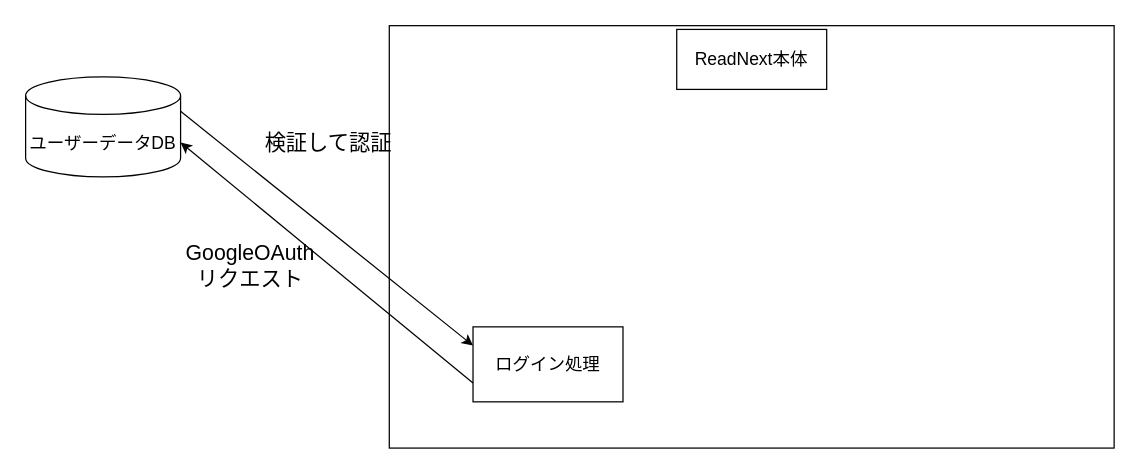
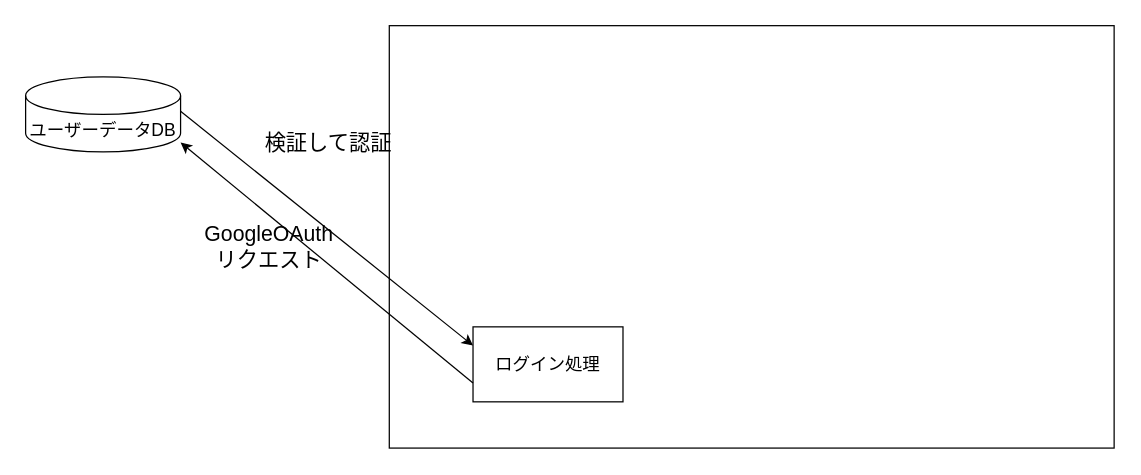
(752, 59) -> none
(103, 127) -> (103, 114)
(251, 266) -> (269, 248)
